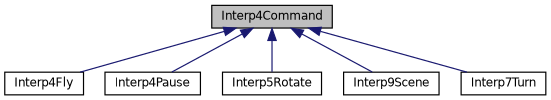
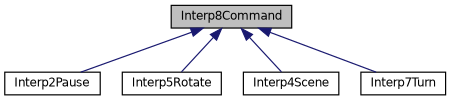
(272, 17) -> (231, 17)
(44, 84) -> none
(153, 84) -> (52, 84)
(391, 84) -> (291, 84)
